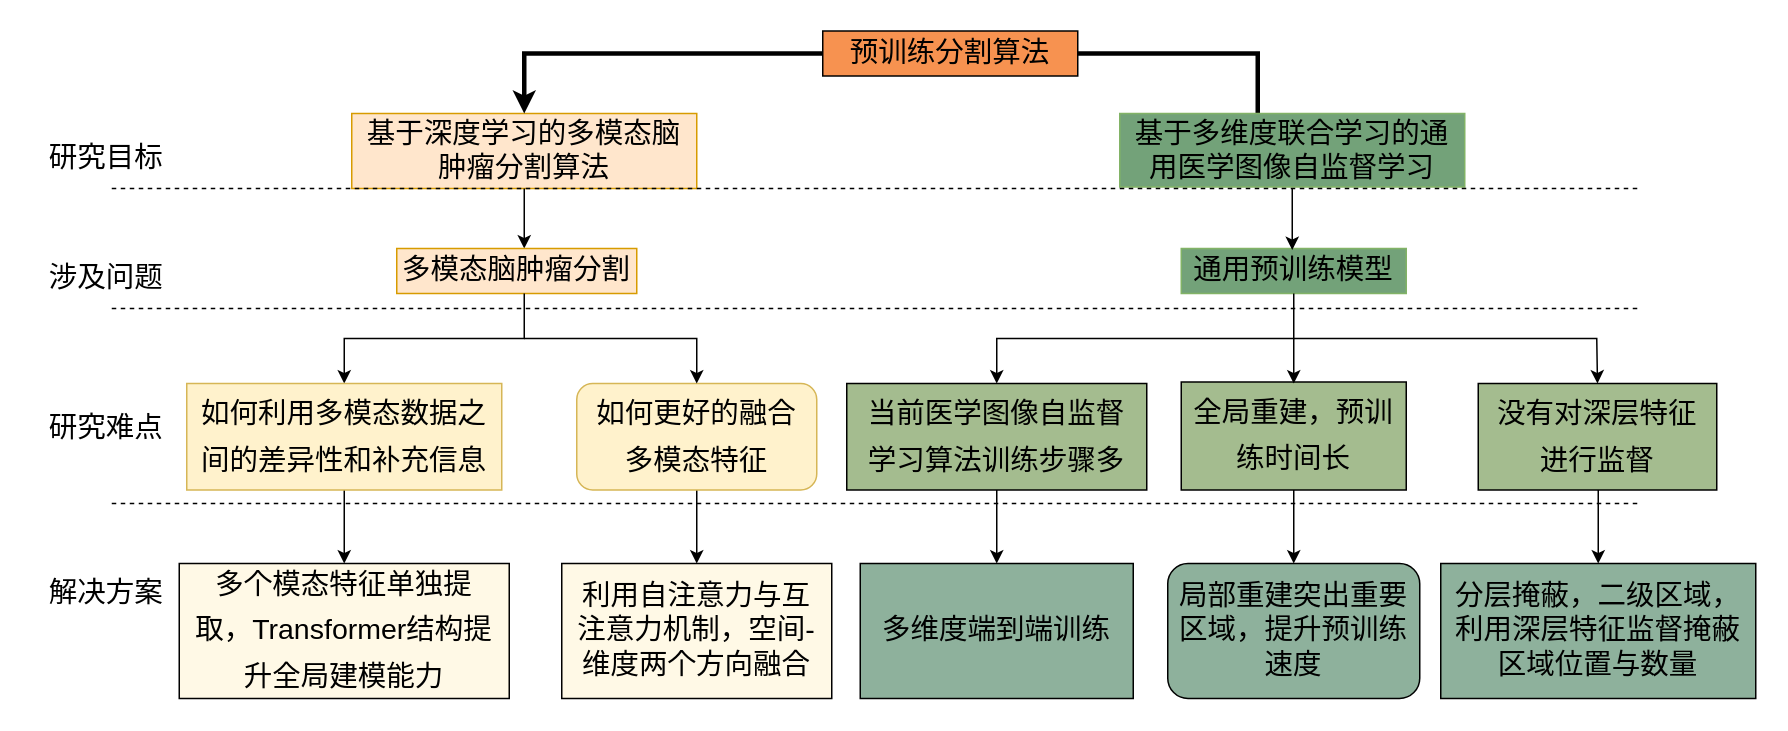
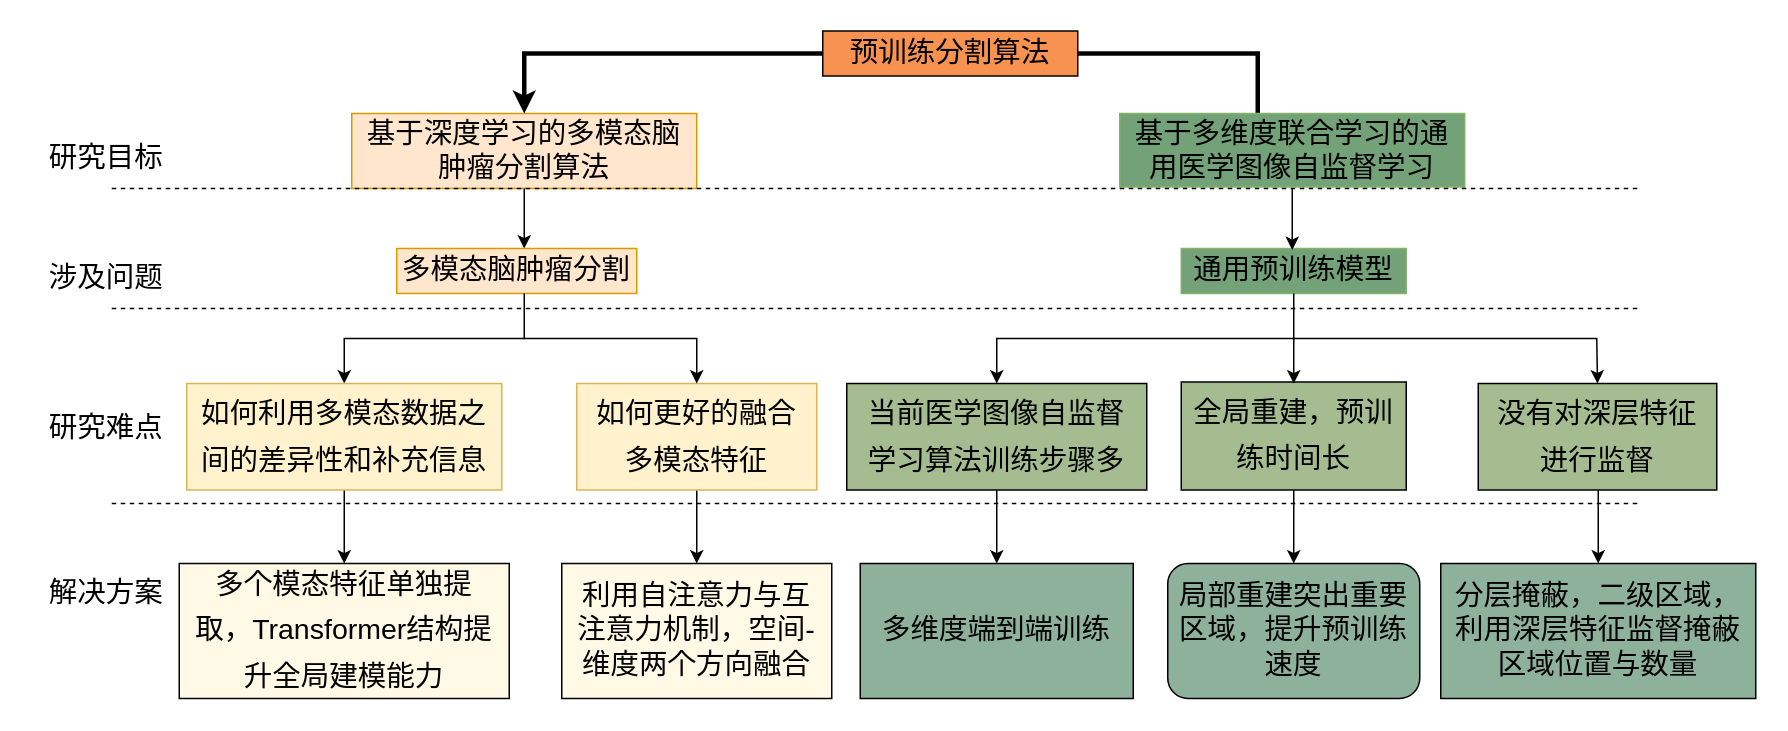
(697, 437) -> (697, 437)
